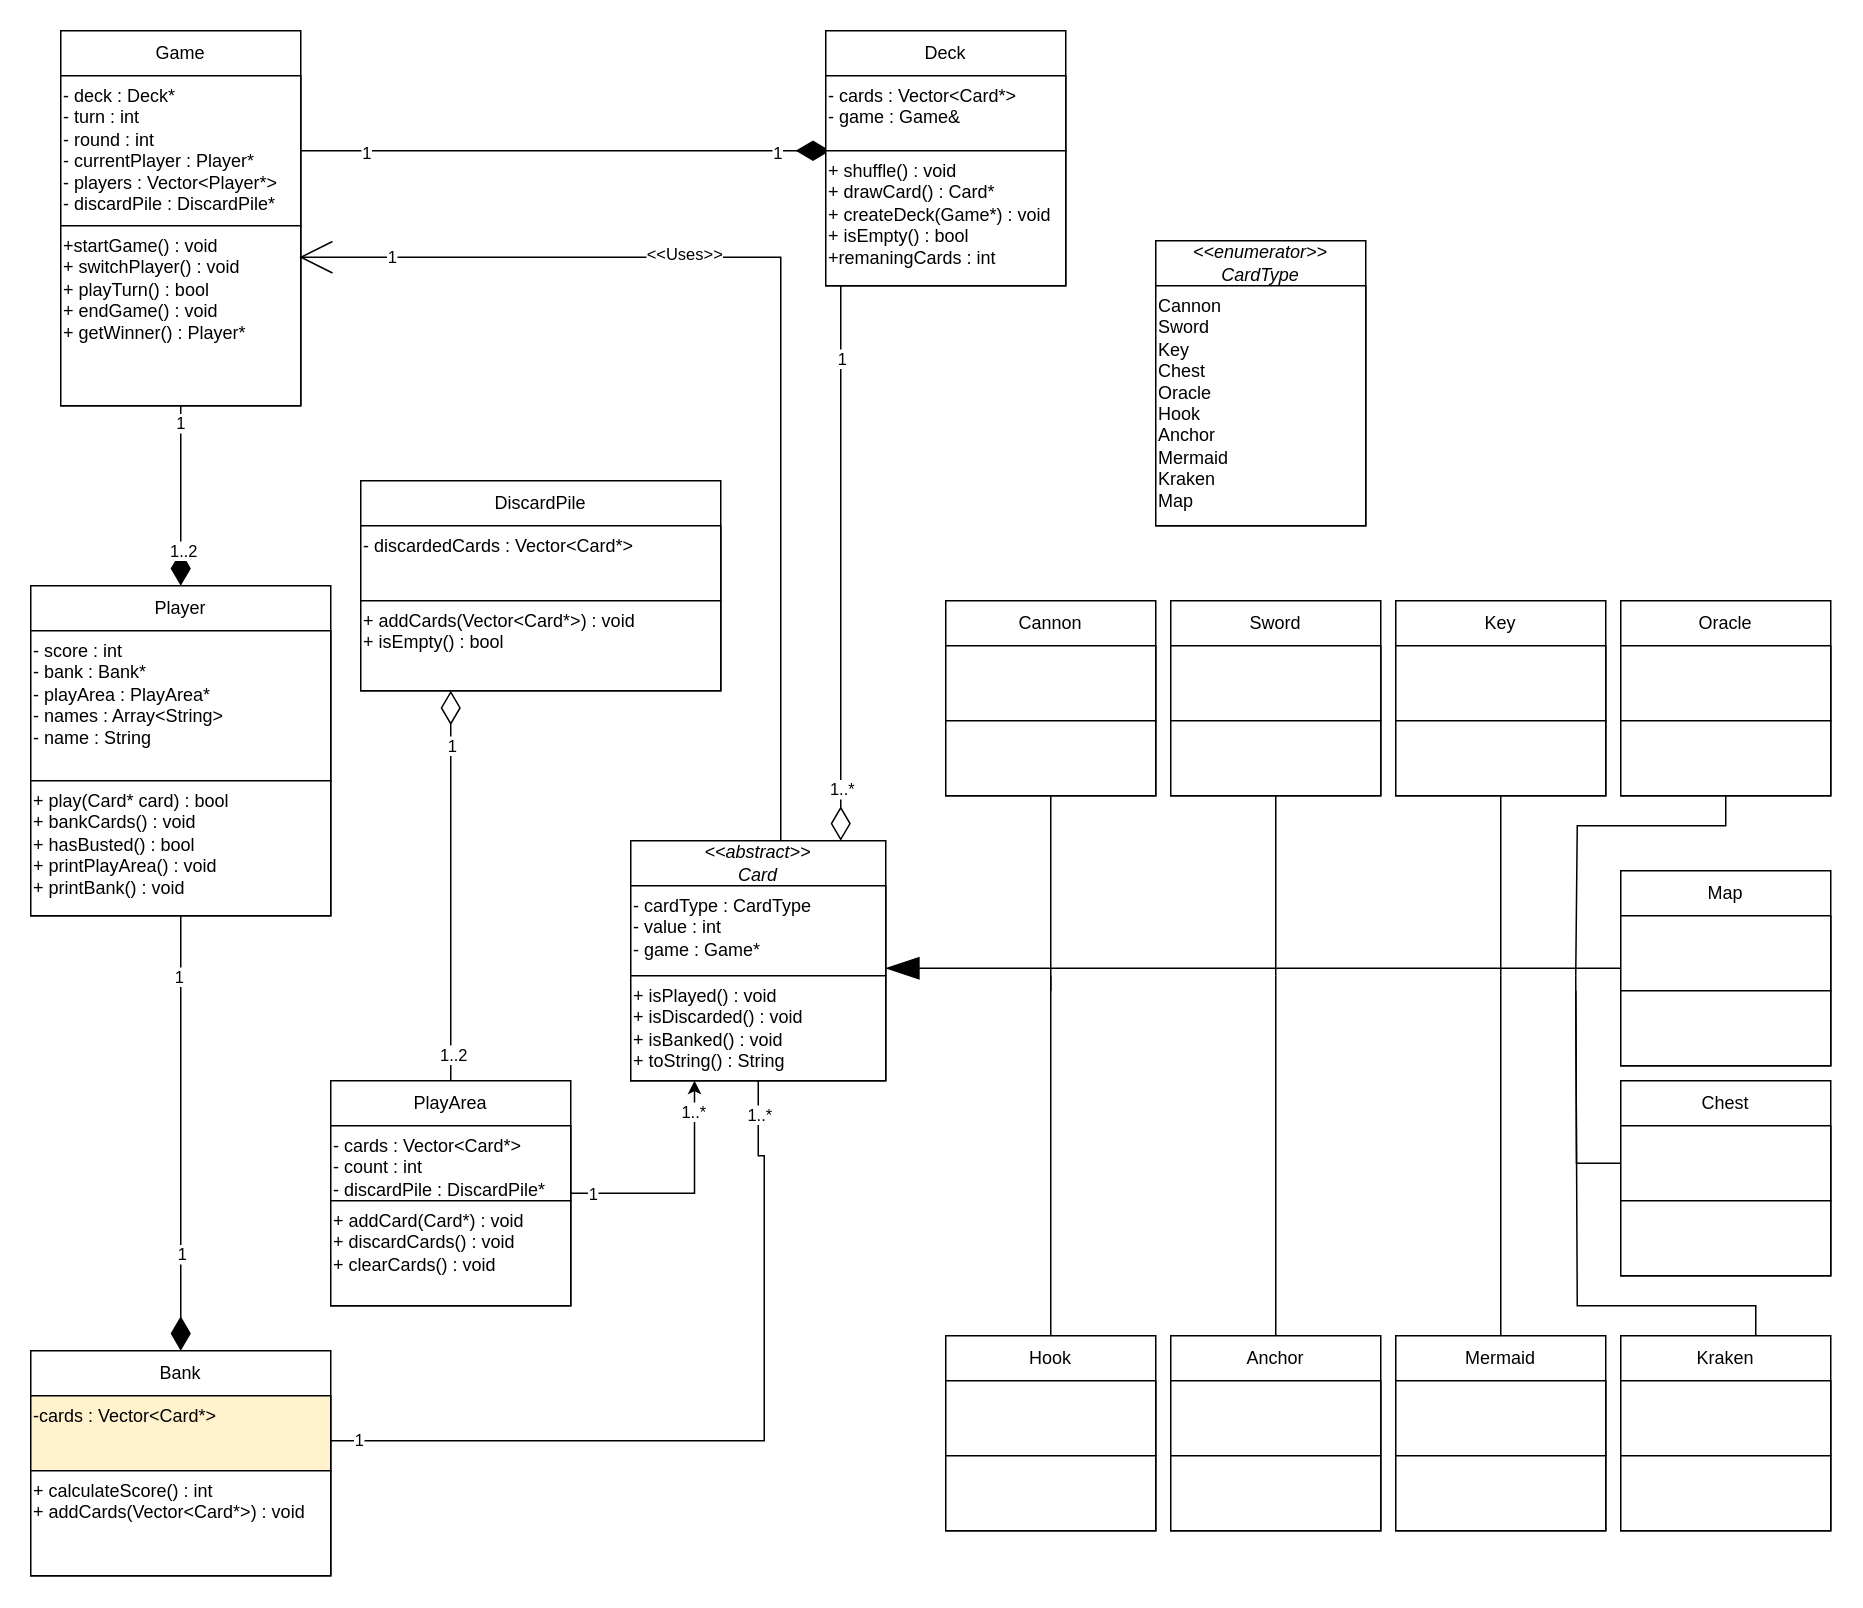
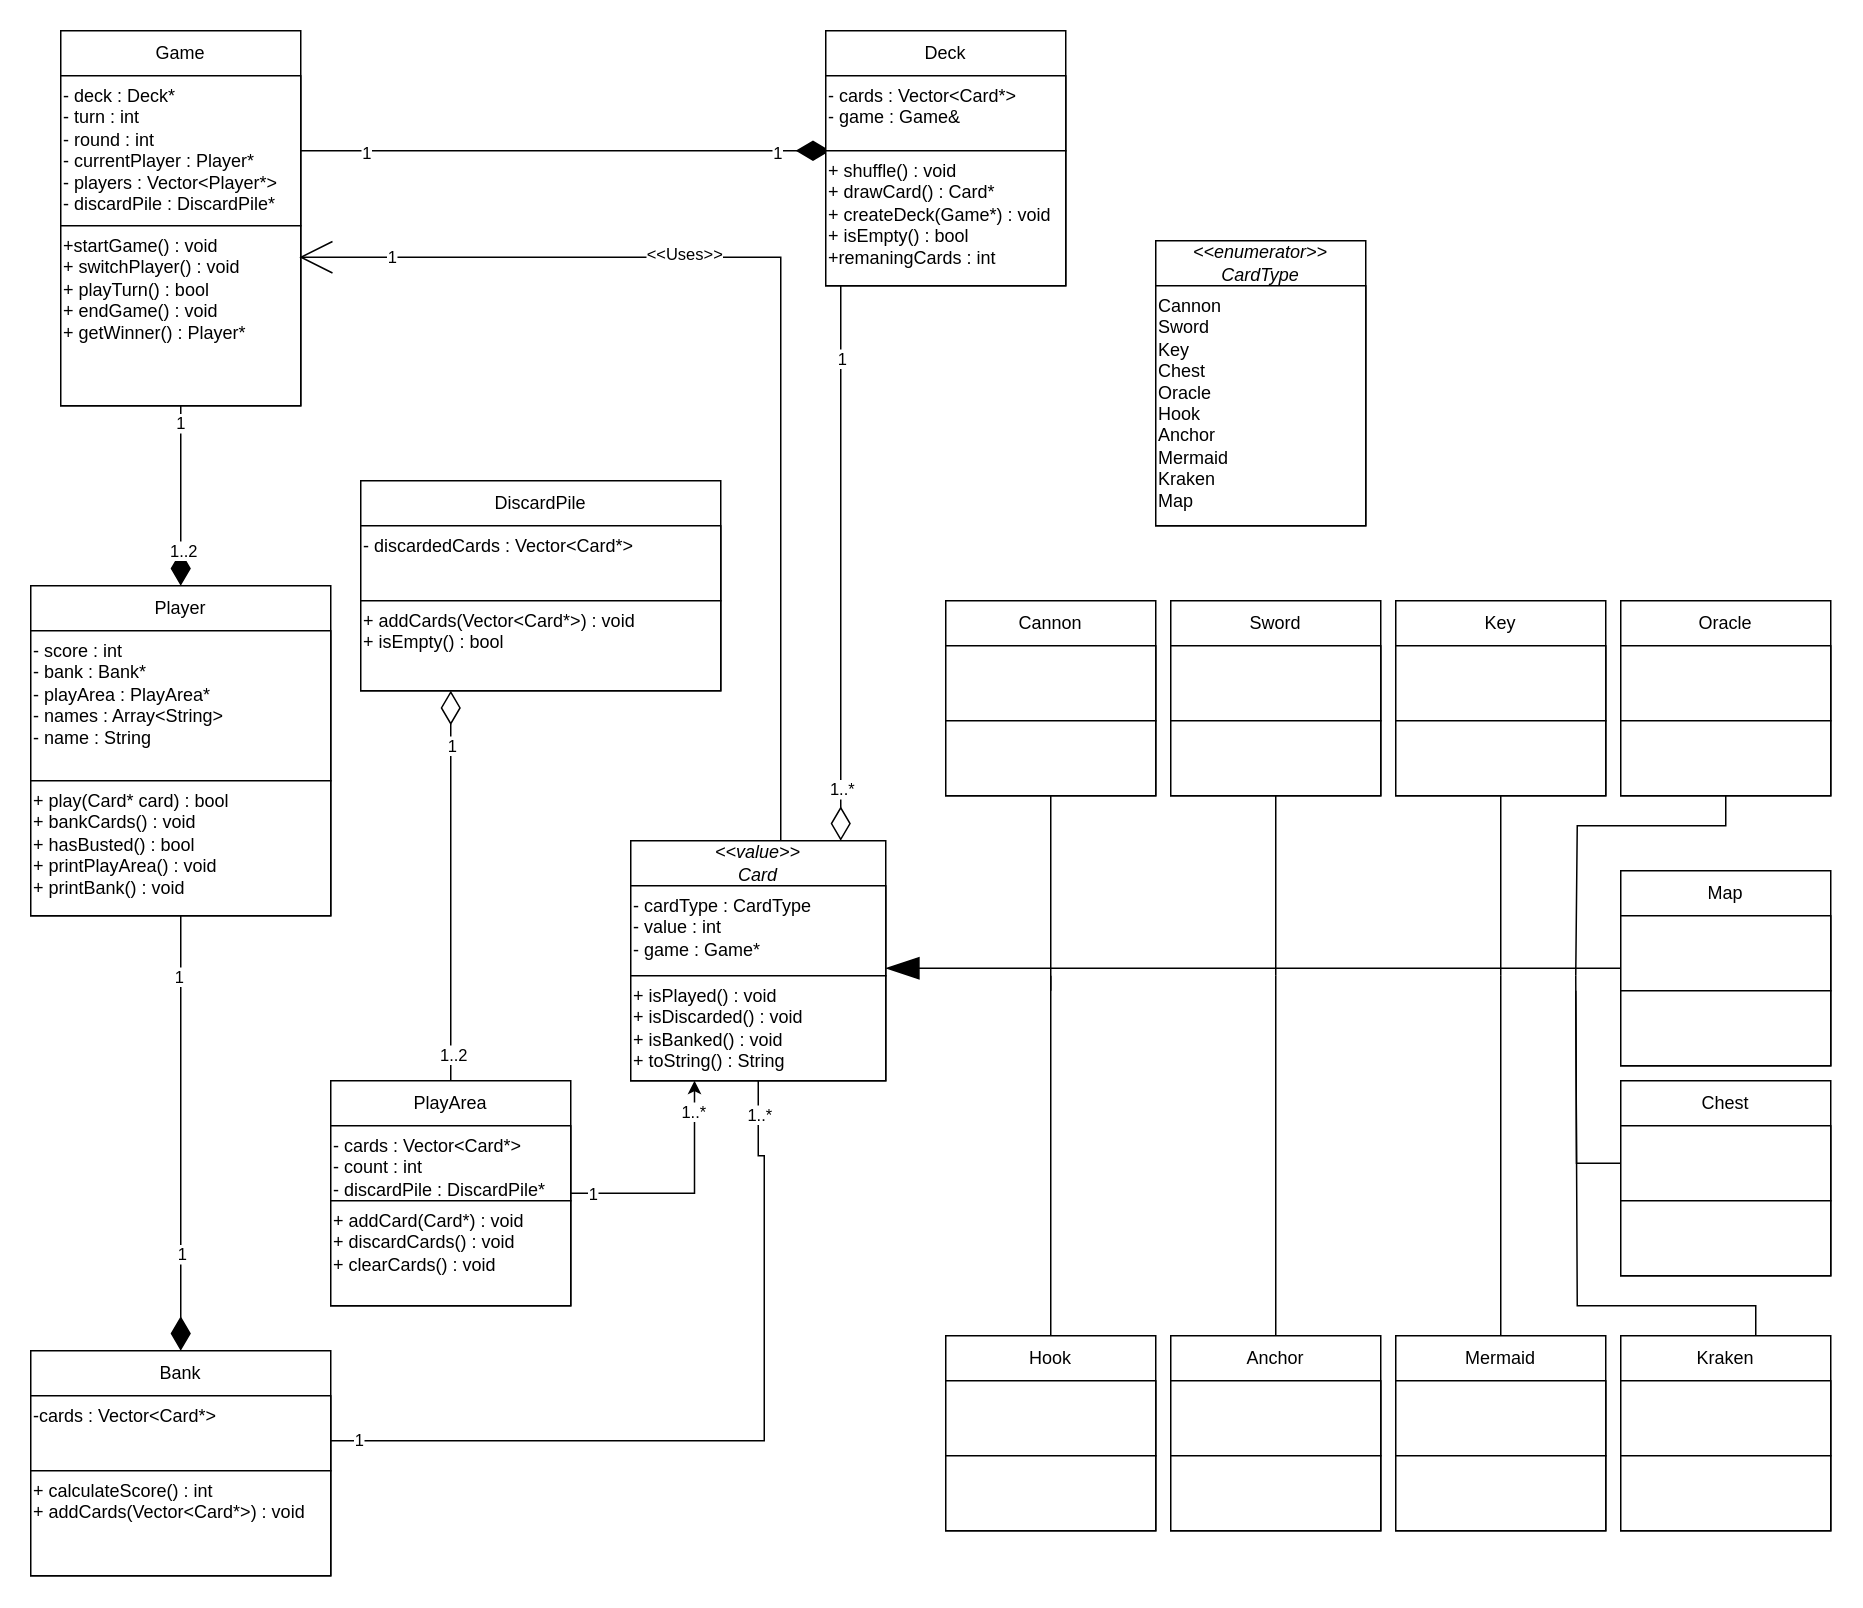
(758, 863) -> (758, 863)
(181, 1433) -> (181, 1433)
